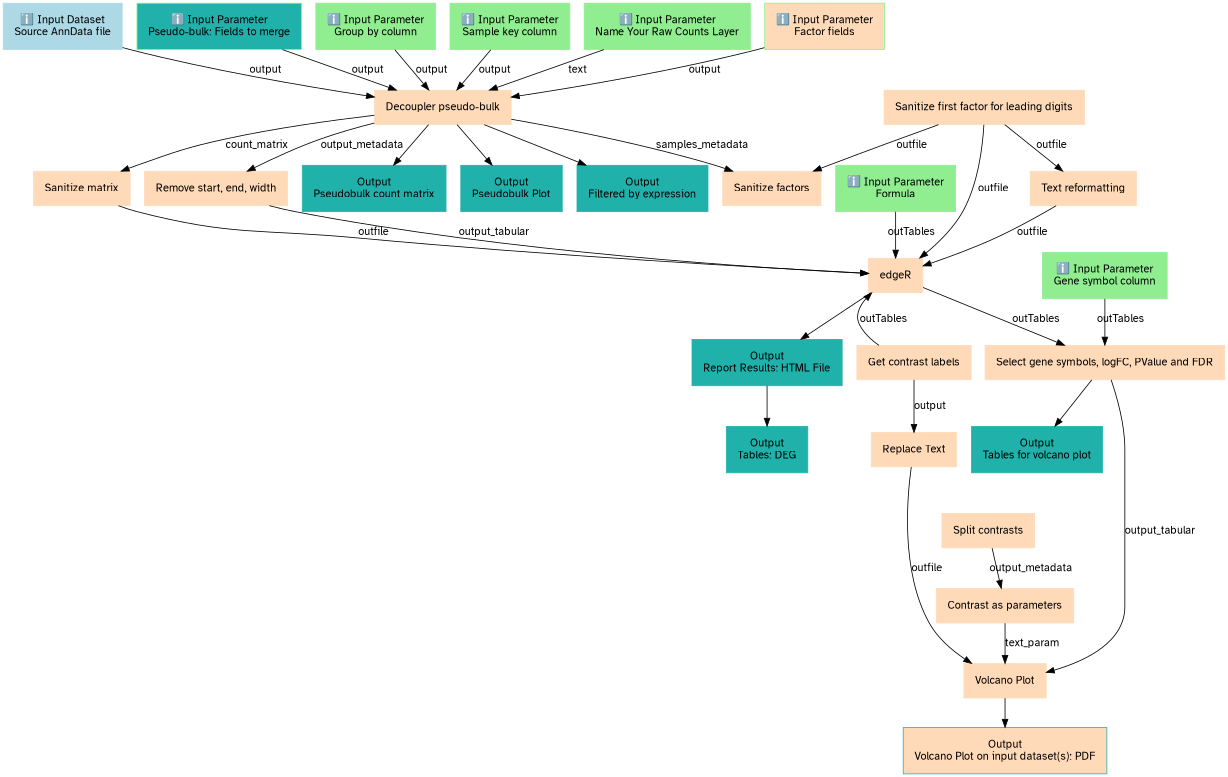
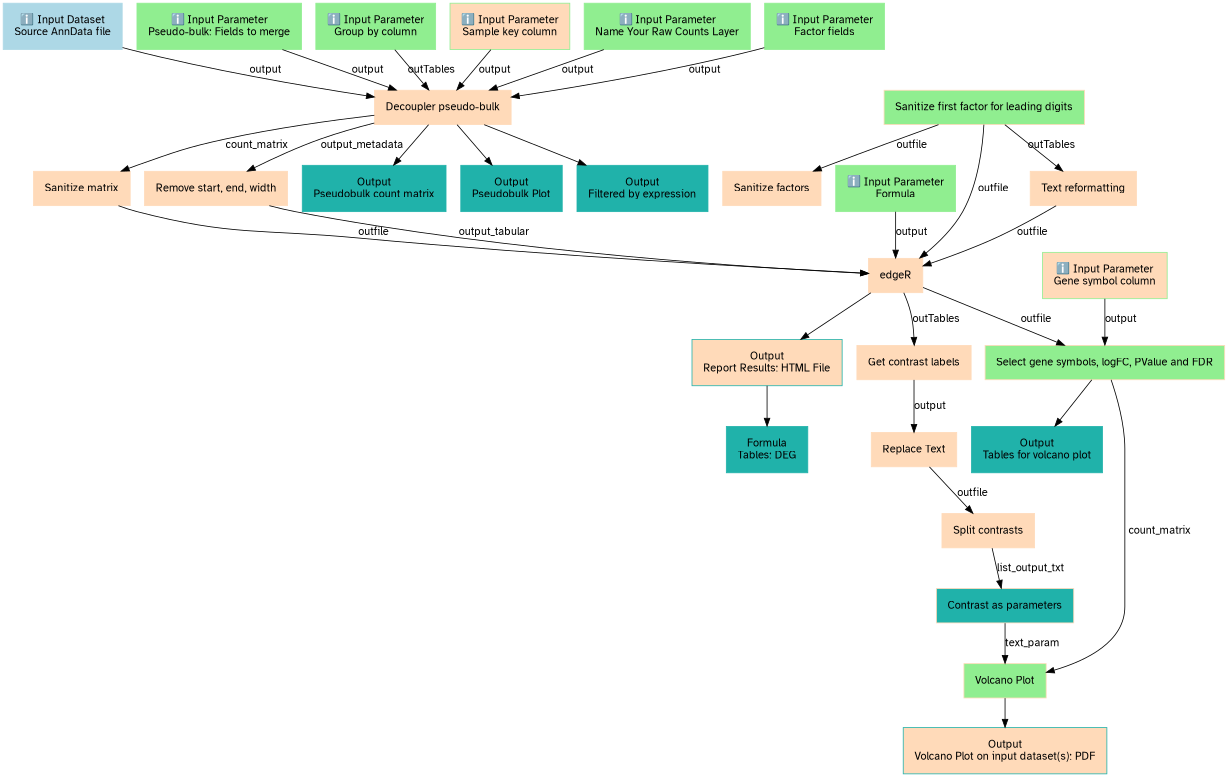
(219, 26) -> (219, 26)
(510, 26) -> (510, 26)
(825, 26) -> (825, 26)
(432, 70) -> (432, 70)
(578, 70) -> (578, 70)
(984, 107) -> (984, 107)
(619, 141) -> none
(1052, 145) -> (1052, 145)
(912, 232) -> (912, 232)
(1105, 276) -> (1105, 276)
(1036, 319) -> (1036, 319)
(1121, 319) -> (1121, 319)
(860, 325) -> (911, 314)
(767, 363) -> (767, 363)
(1105, 363) -> (1105, 363)
(767, 450) -> (767, 450)
(1160, 531) -> (1160, 531)
(1031, 568) -> (1031, 568)
(912, 572) -> (948, 487)
(1005, 606) -> (1005, 606)
(1005, 681) -> (1005, 681)
